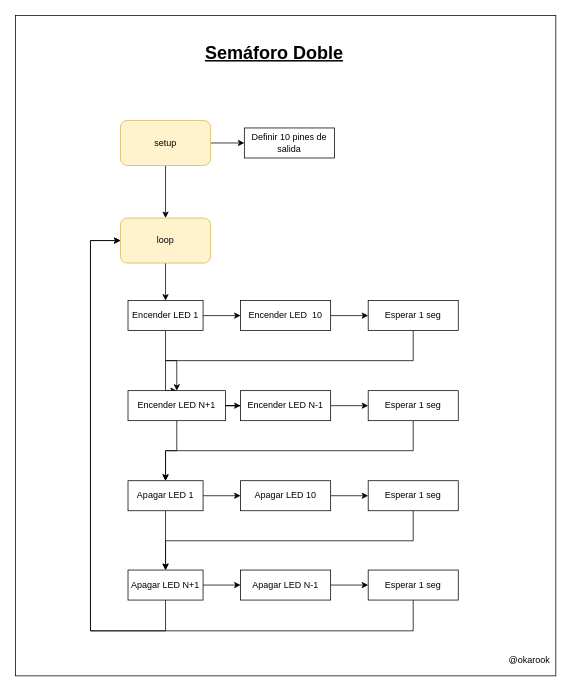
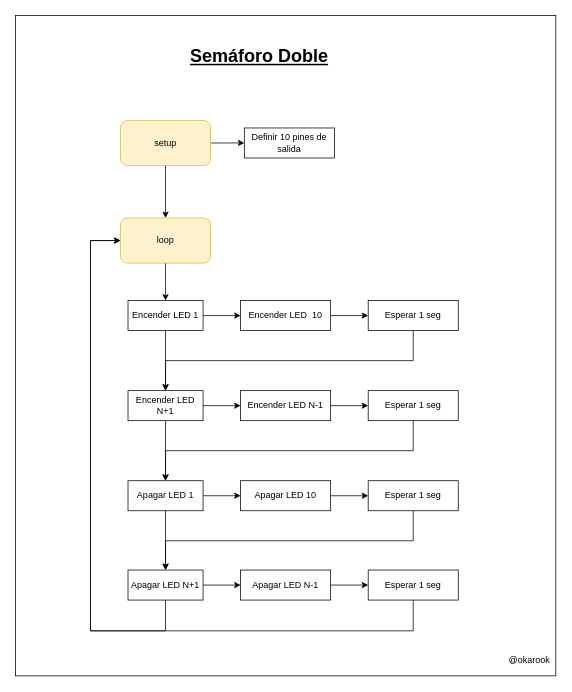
(274, 53) -> (259, 57)
(177, 405) -> (165, 405)
